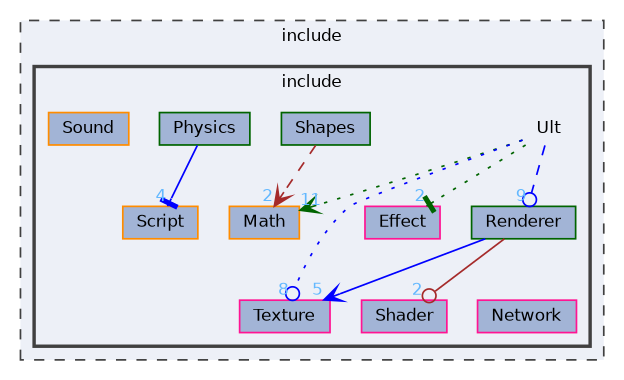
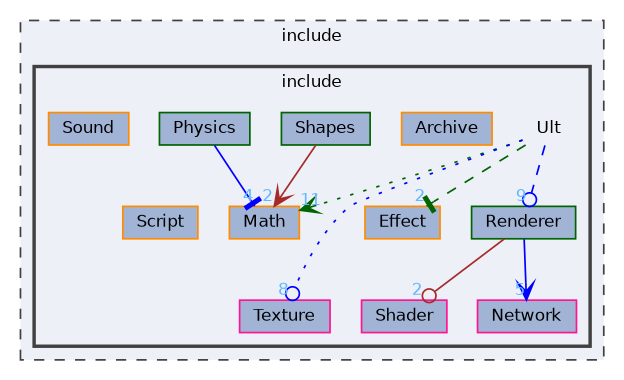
none -> (447, 129)
(300, 169) -> (300, 169)
(184, 172) -> (232, 172)
(480, 173) -> (480, 173)
(403, 223) -> (403, 223)
(413, 266) -> (525, 261)
